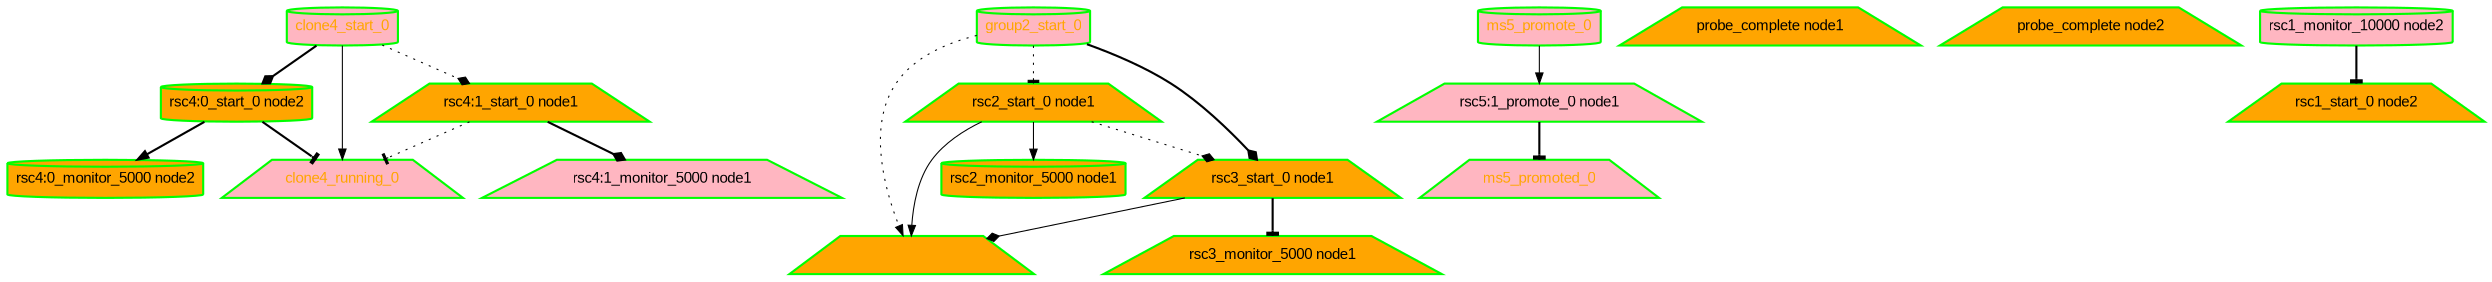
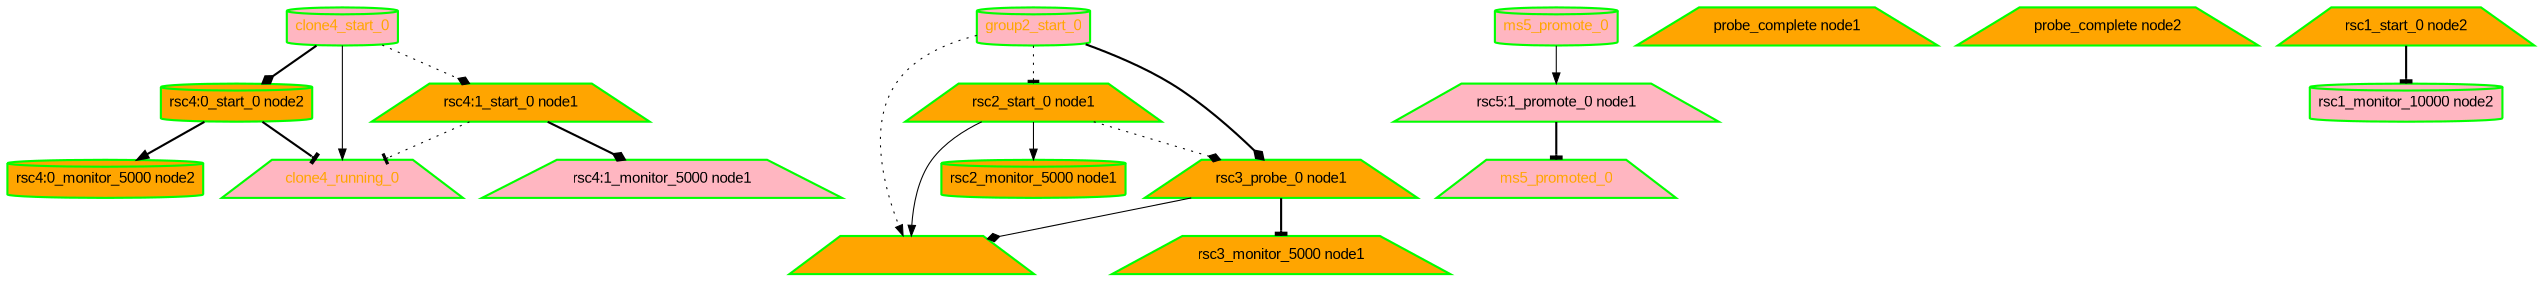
(2356, 62) -> (2406, 62)
(1273, 179) -> (1281, 179)
